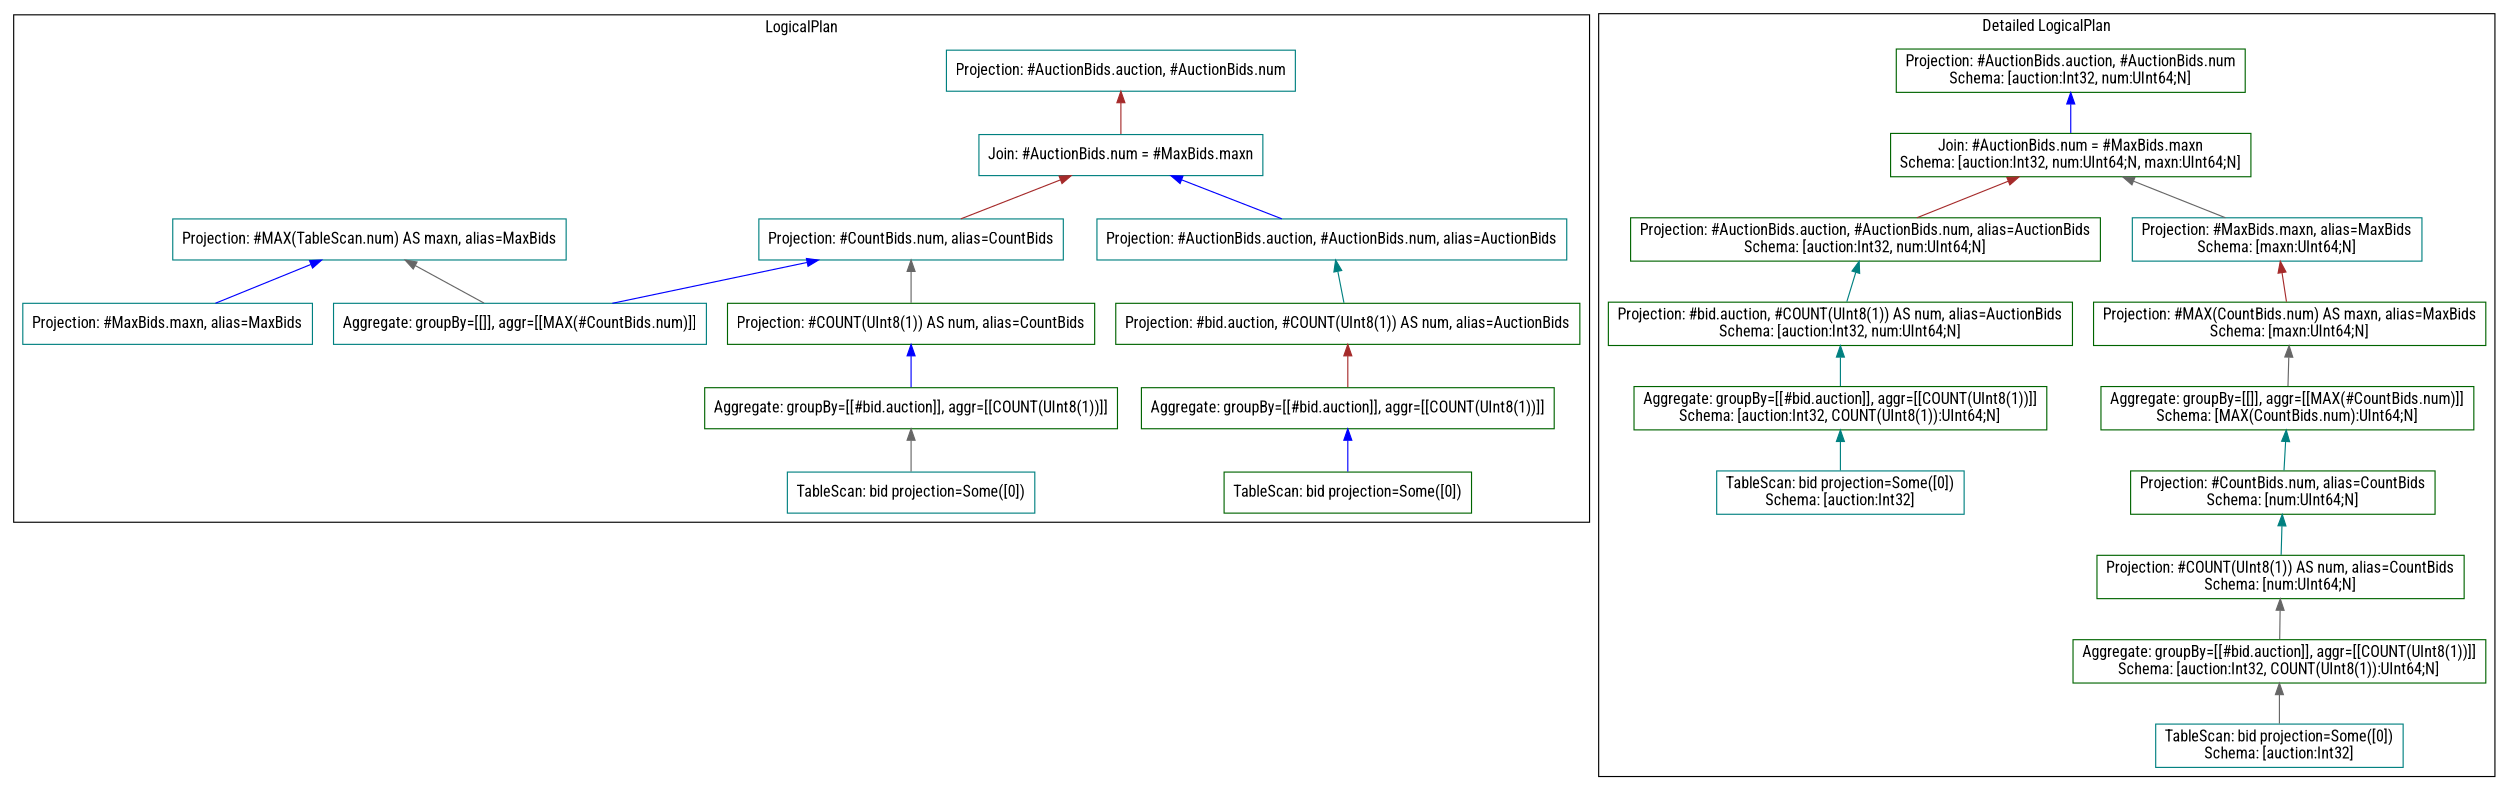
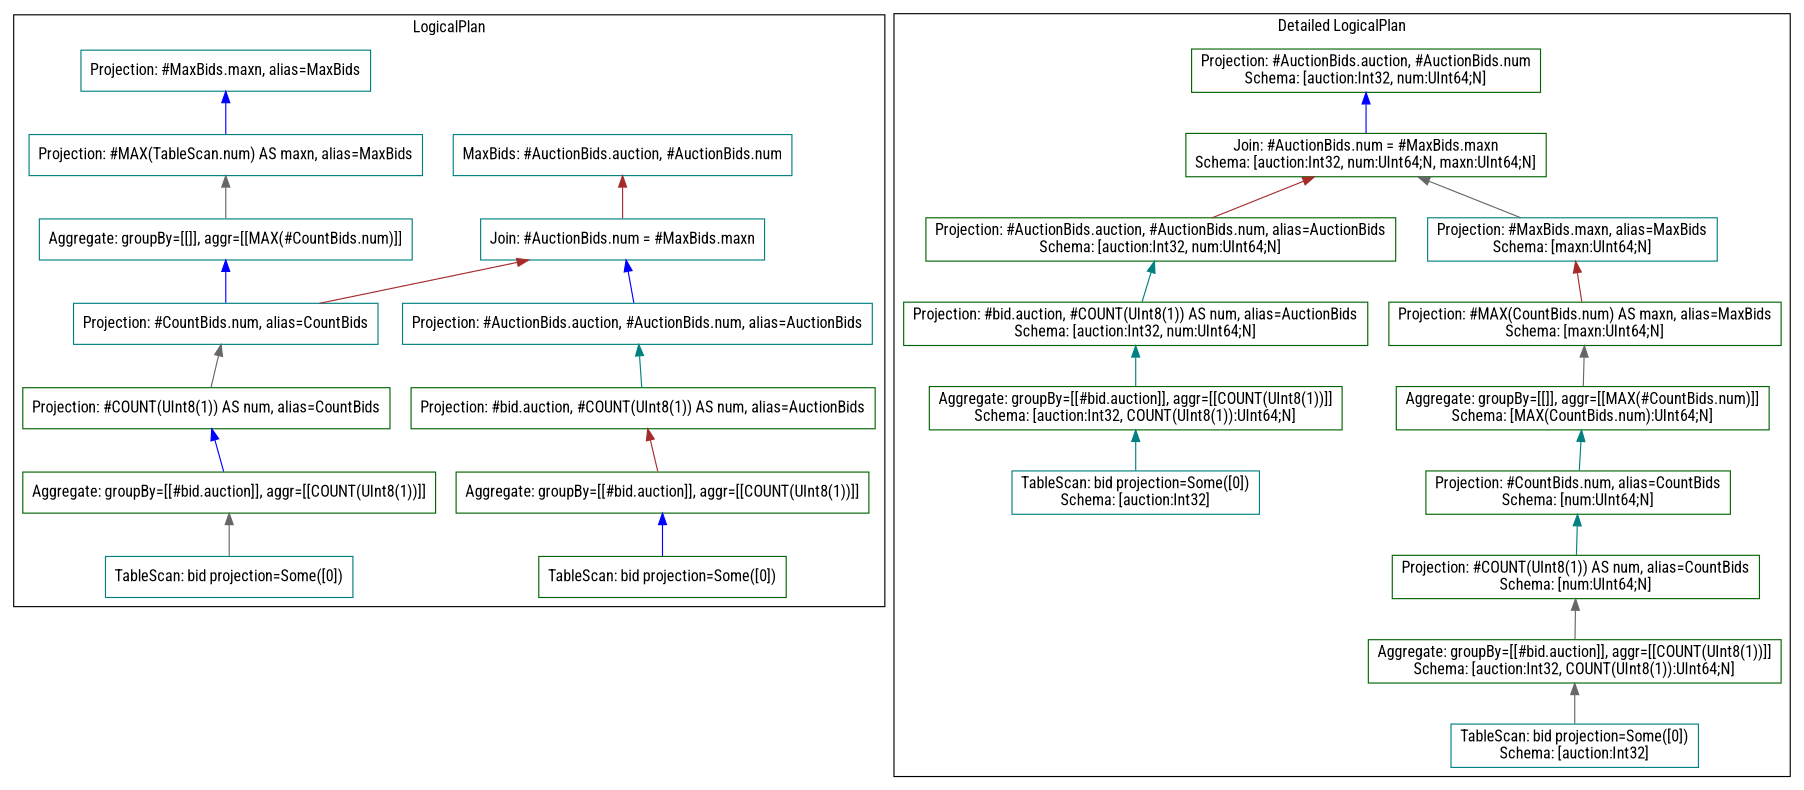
(1121, 71) -> (623, 155)
(710, 283) -> (226, 287)
(263, 284) -> (226, 118)
